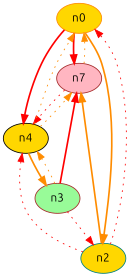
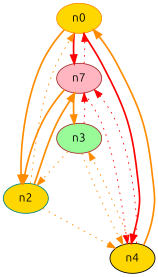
(85, 52) -> (85, 52)
(49, 81) -> (146, 136)
none -> (74, 105)
(54, 113) -> (129, 167)
none -> (46, 115)
(126, 138) -> (42, 109)
(68, 143) -> (85, 112)
(35, 166) -> (113, 201)
(32, 220) -> (75, 226)
(78, 225) -> (55, 165)
